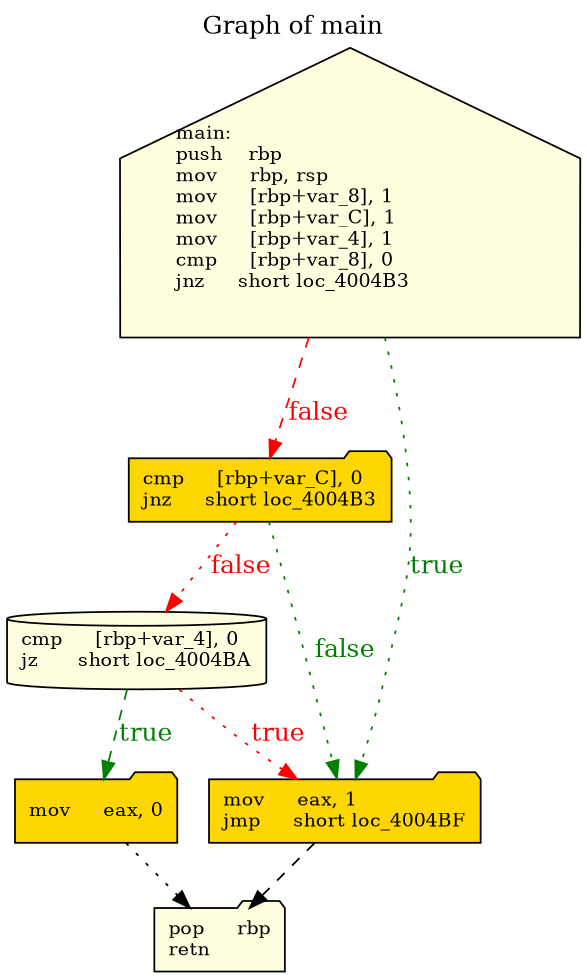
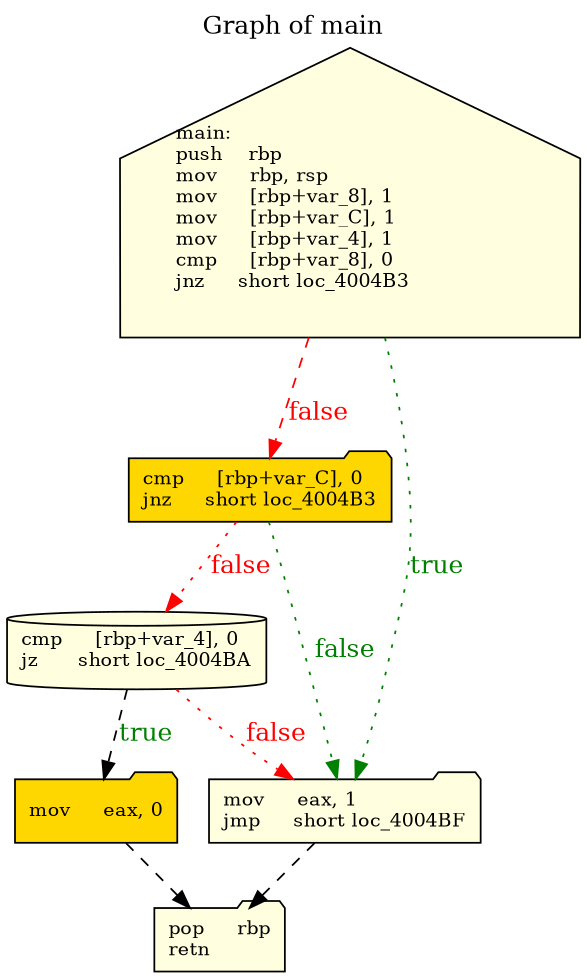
(118, 726) -> (118, 726)
(279, 734) -> (276, 734)
(345, 811) -> (345, 811)
(152, 869) -> (152, 869)
